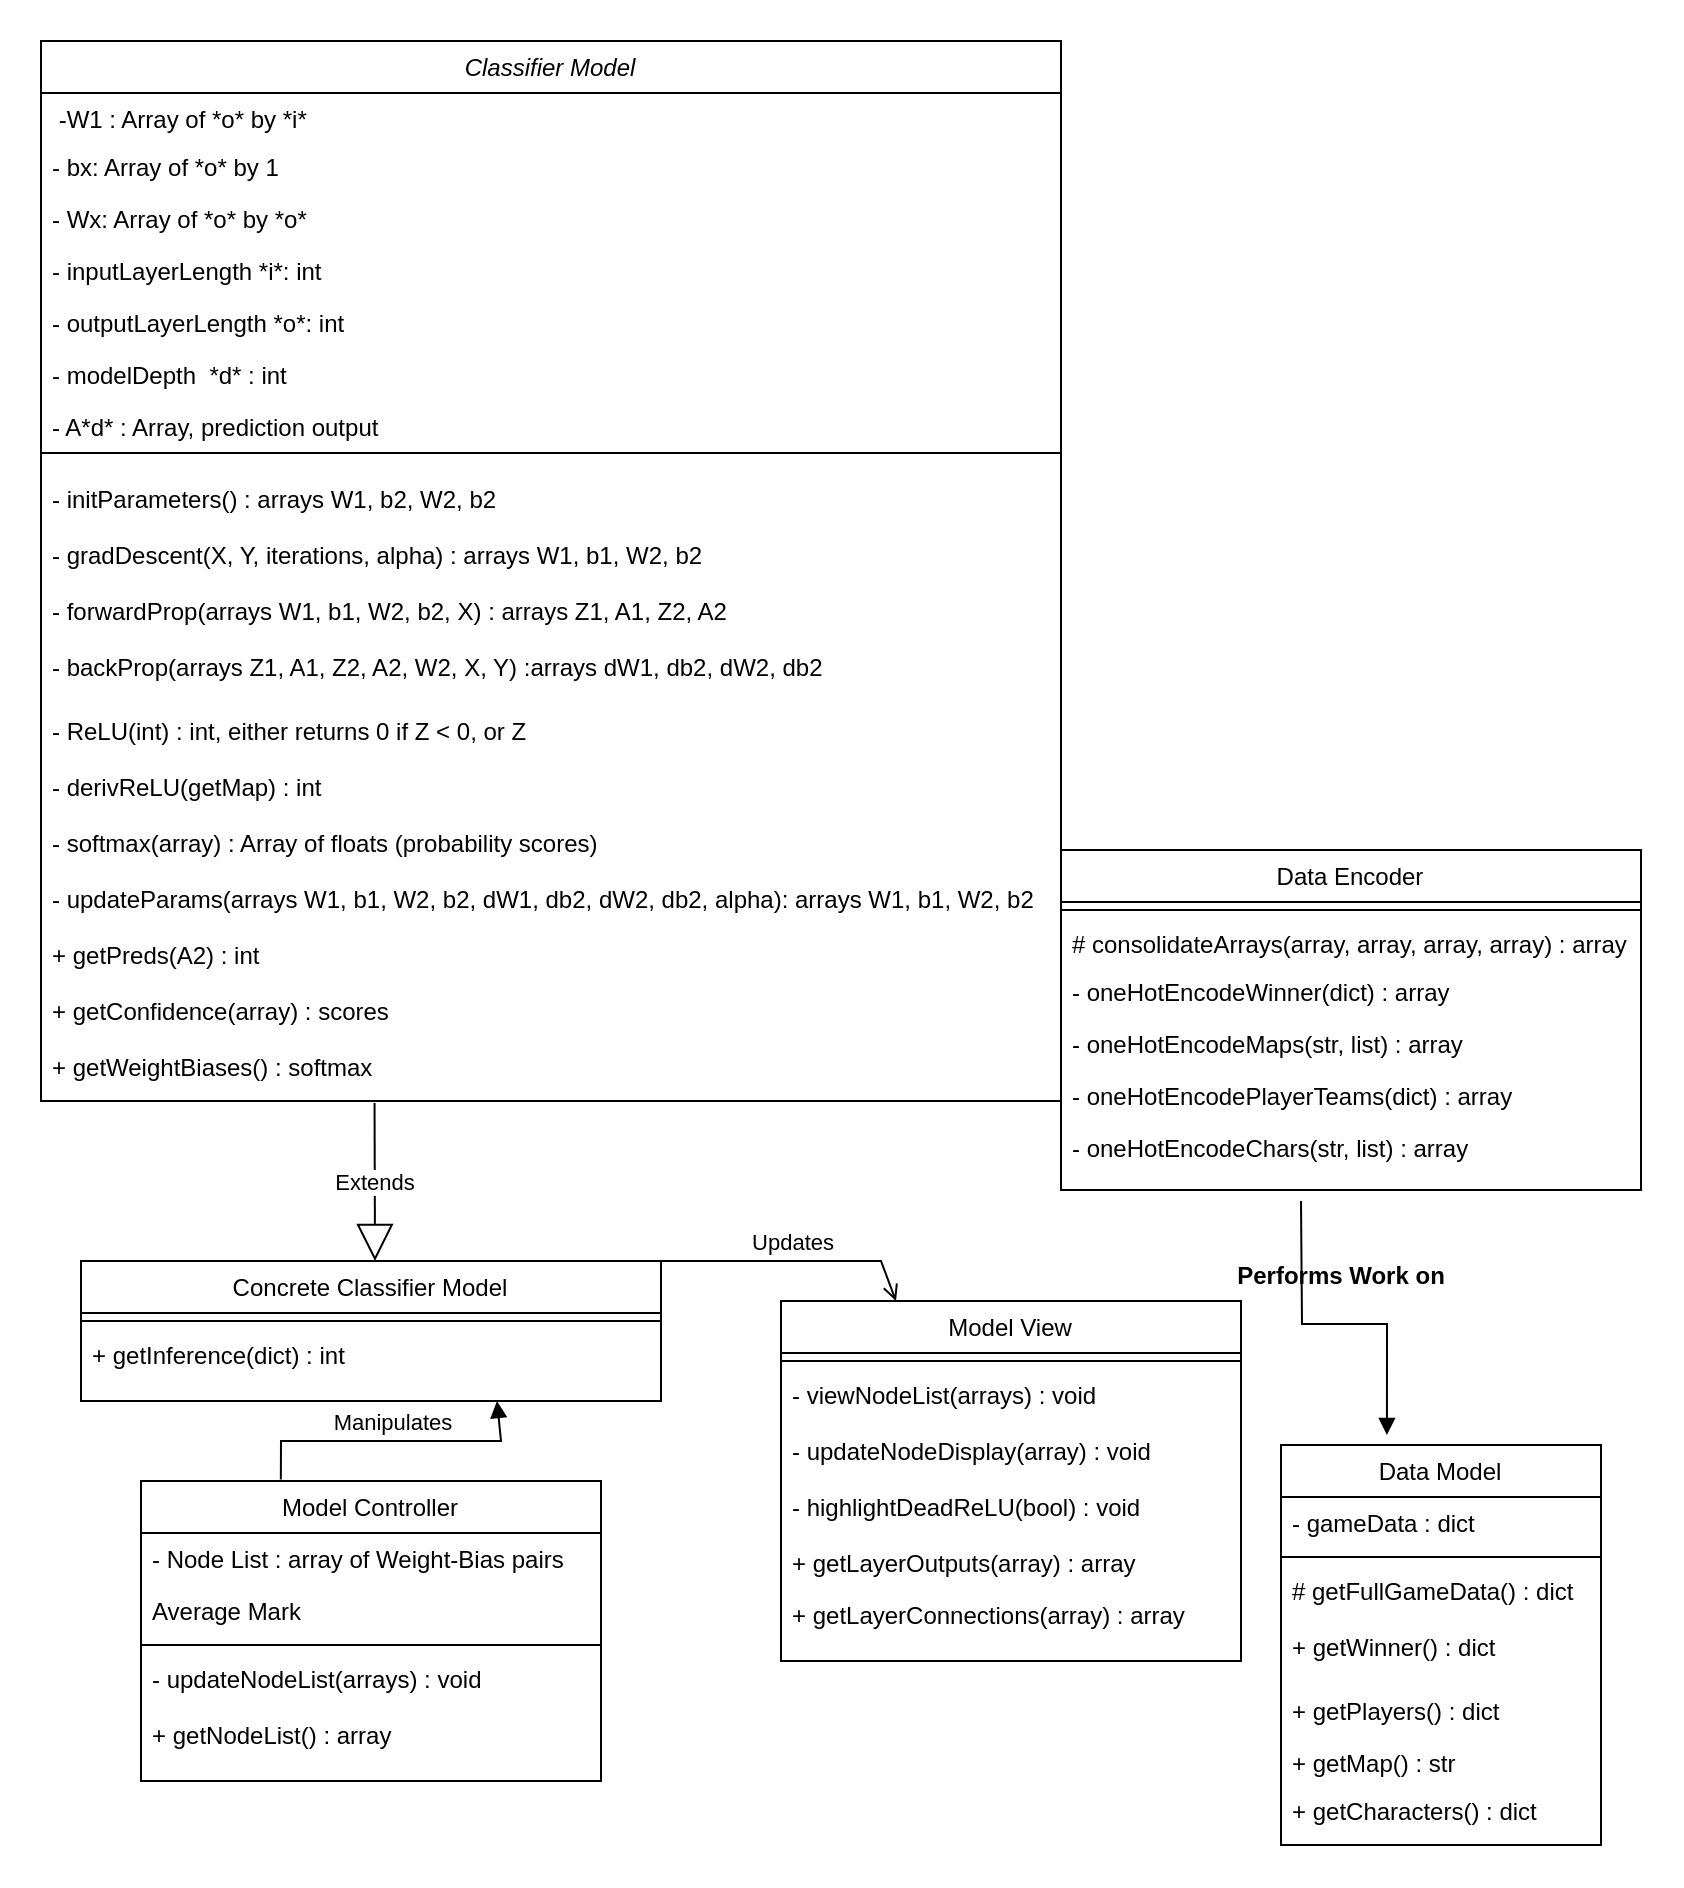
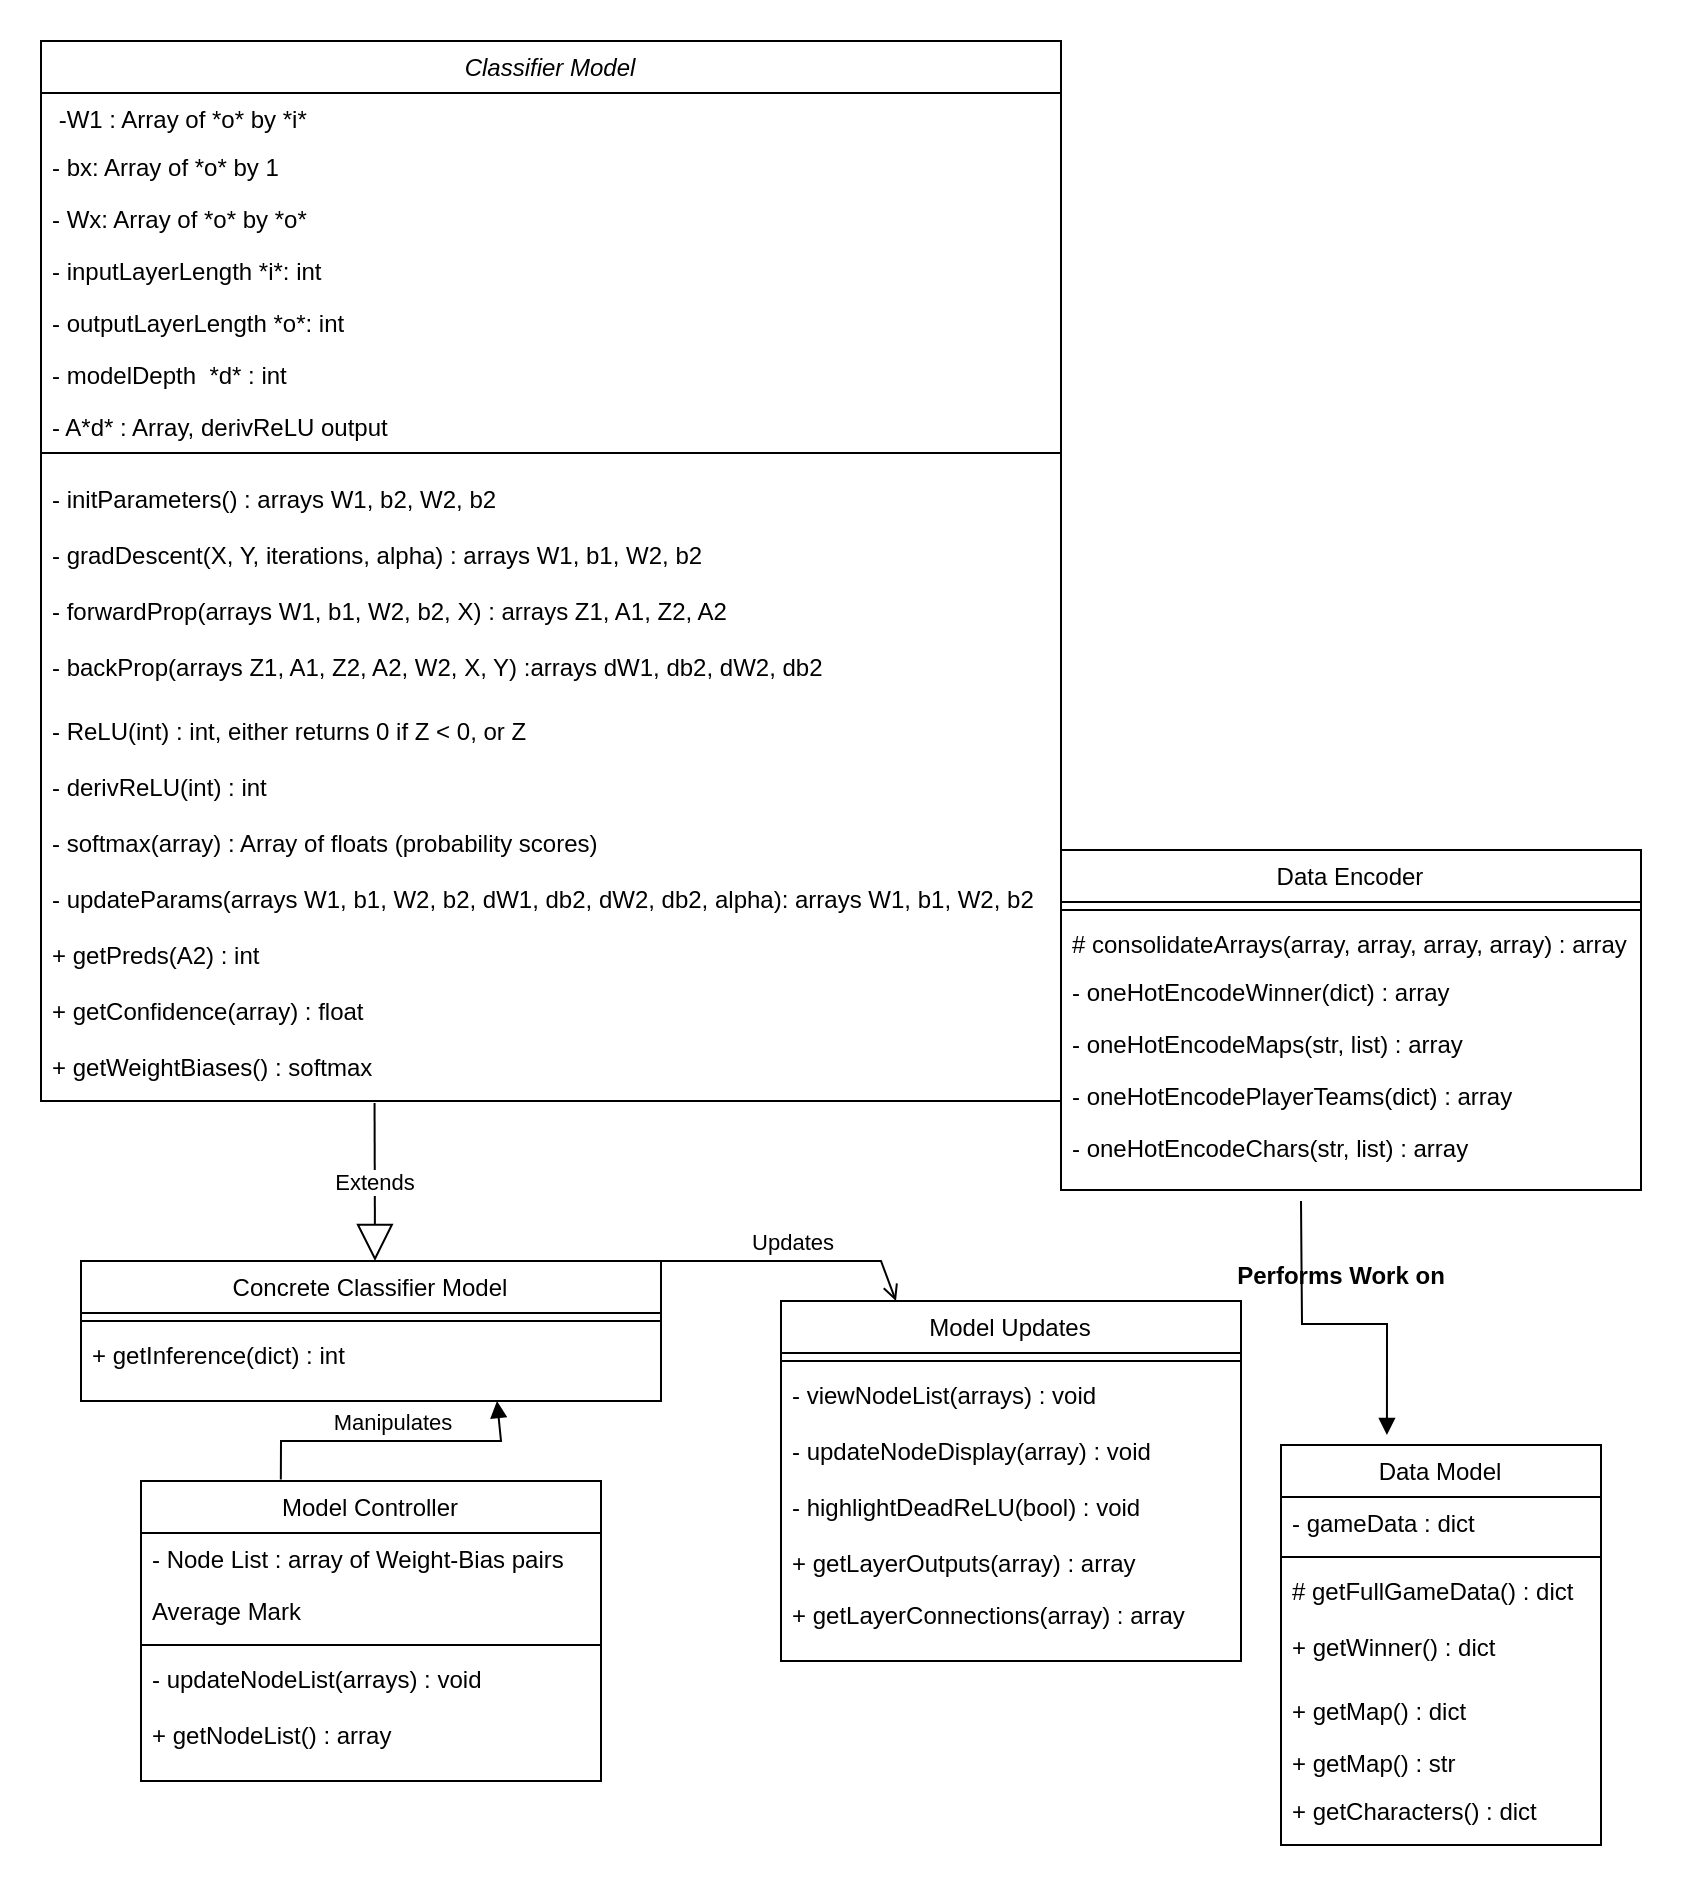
(246, 428) -> (242, 428)
(201, 788) -> (178, 788)
(245, 1012) -> (235, 1012)
(1010, 1328) -> (1010, 1328)
(1414, 1712) -> (1391, 1712)
